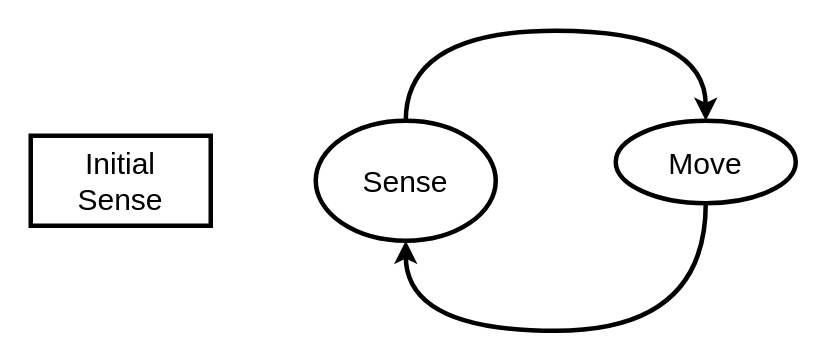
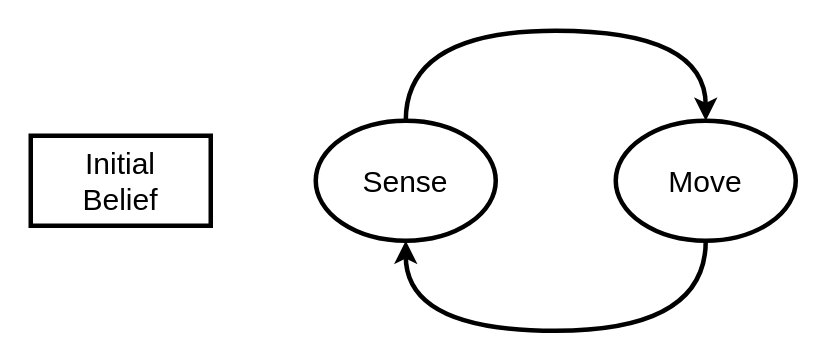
(706, 162) -> (706, 181)
(121, 181) -> (121, 181)
